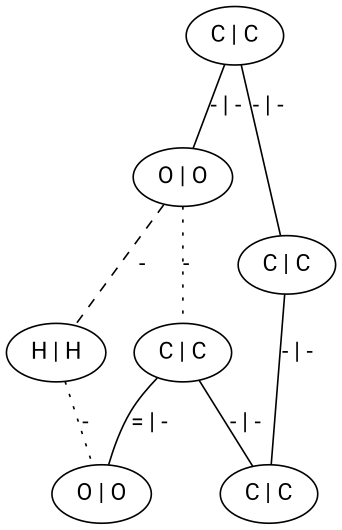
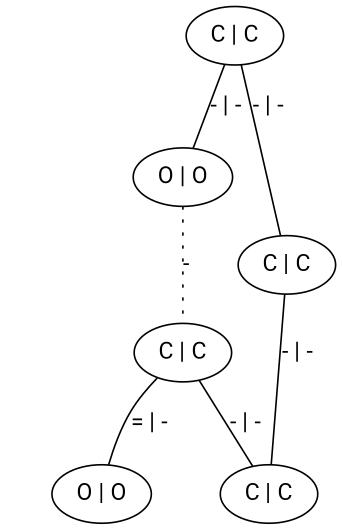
(56, 353) -> none
